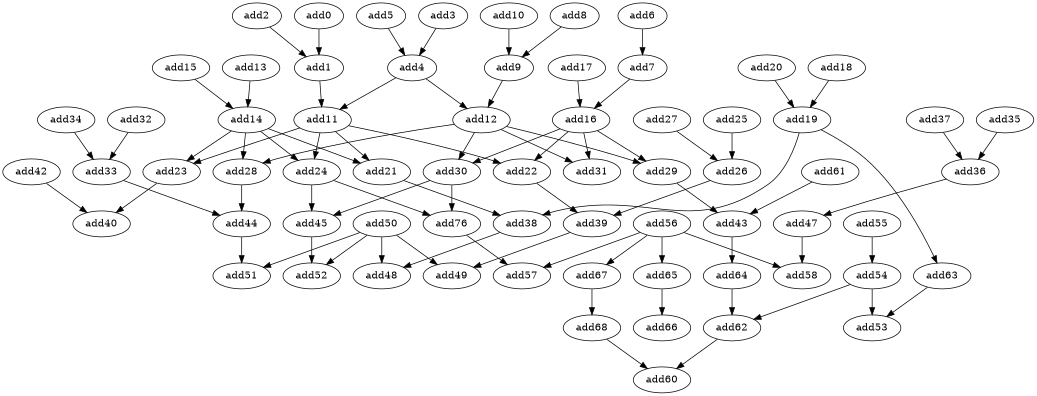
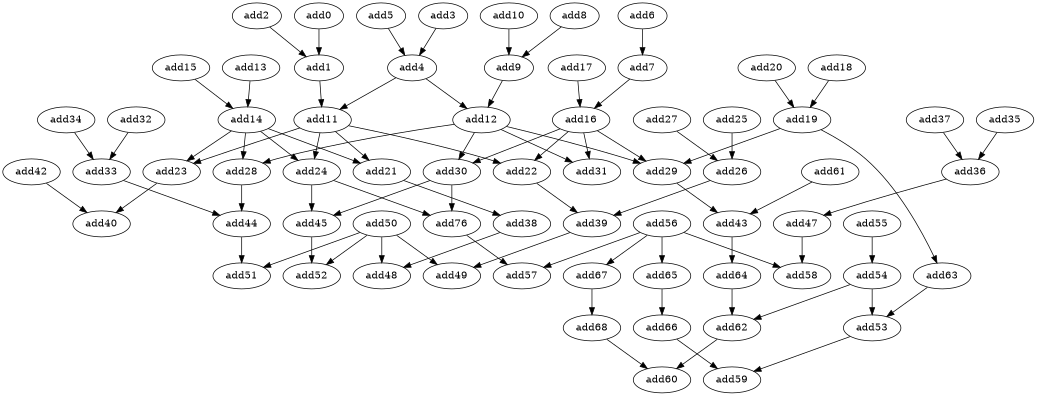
(692, 211) -> (738, 144)
none -> (732, 380)
